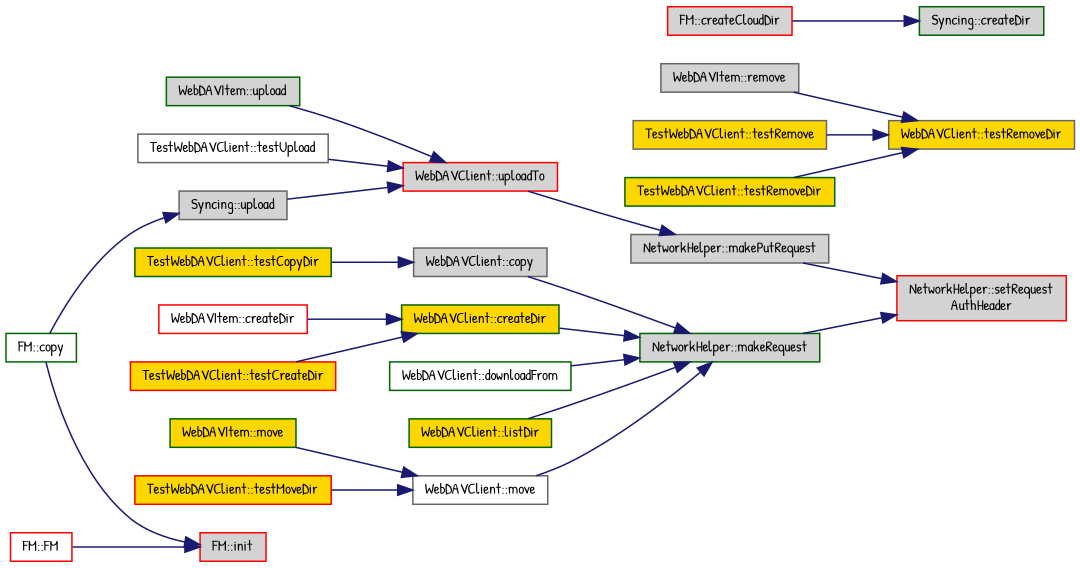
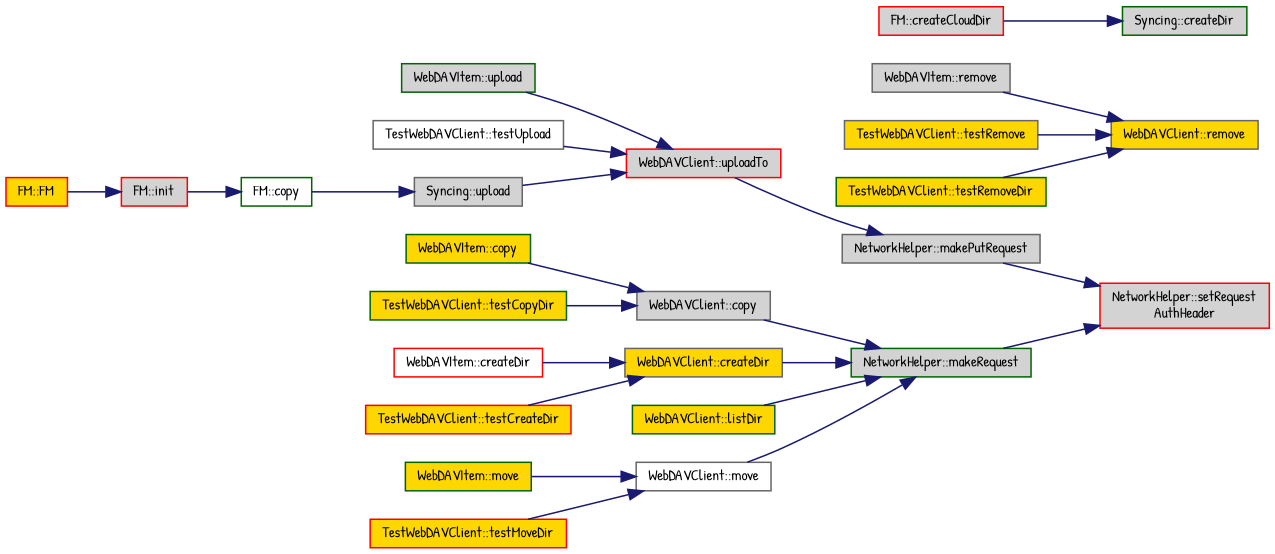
(982, 135) -> (1185, 135)
none -> (468, 249)
(480, 319) -> (704, 363)
(480, 376) -> none
(91, 473) -> (207, 192)
(41, 547) -> (37, 192)
